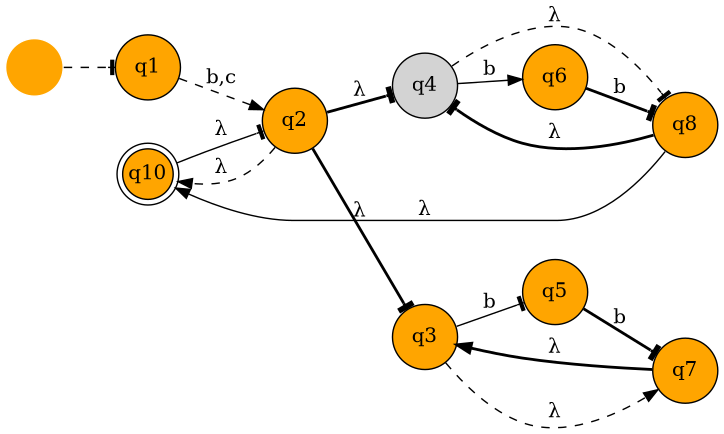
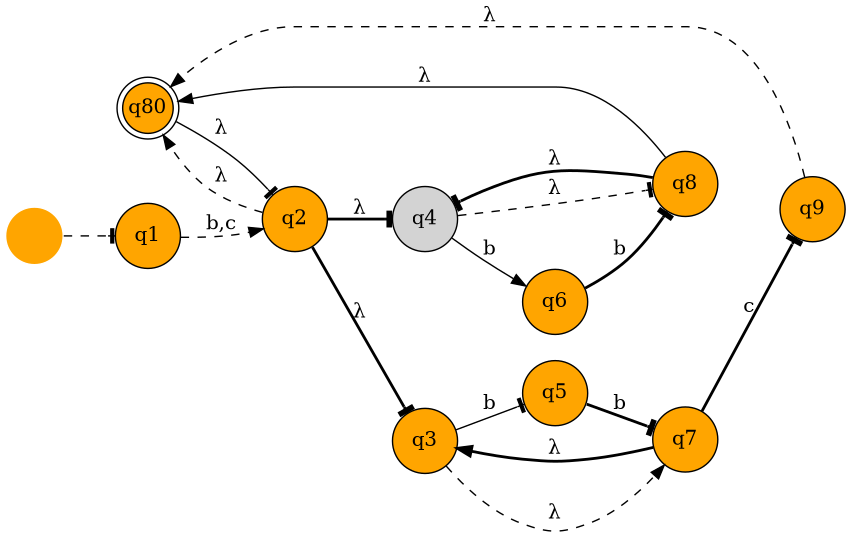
(148, 174) -> (148, 108)
none -> (813, 209)
